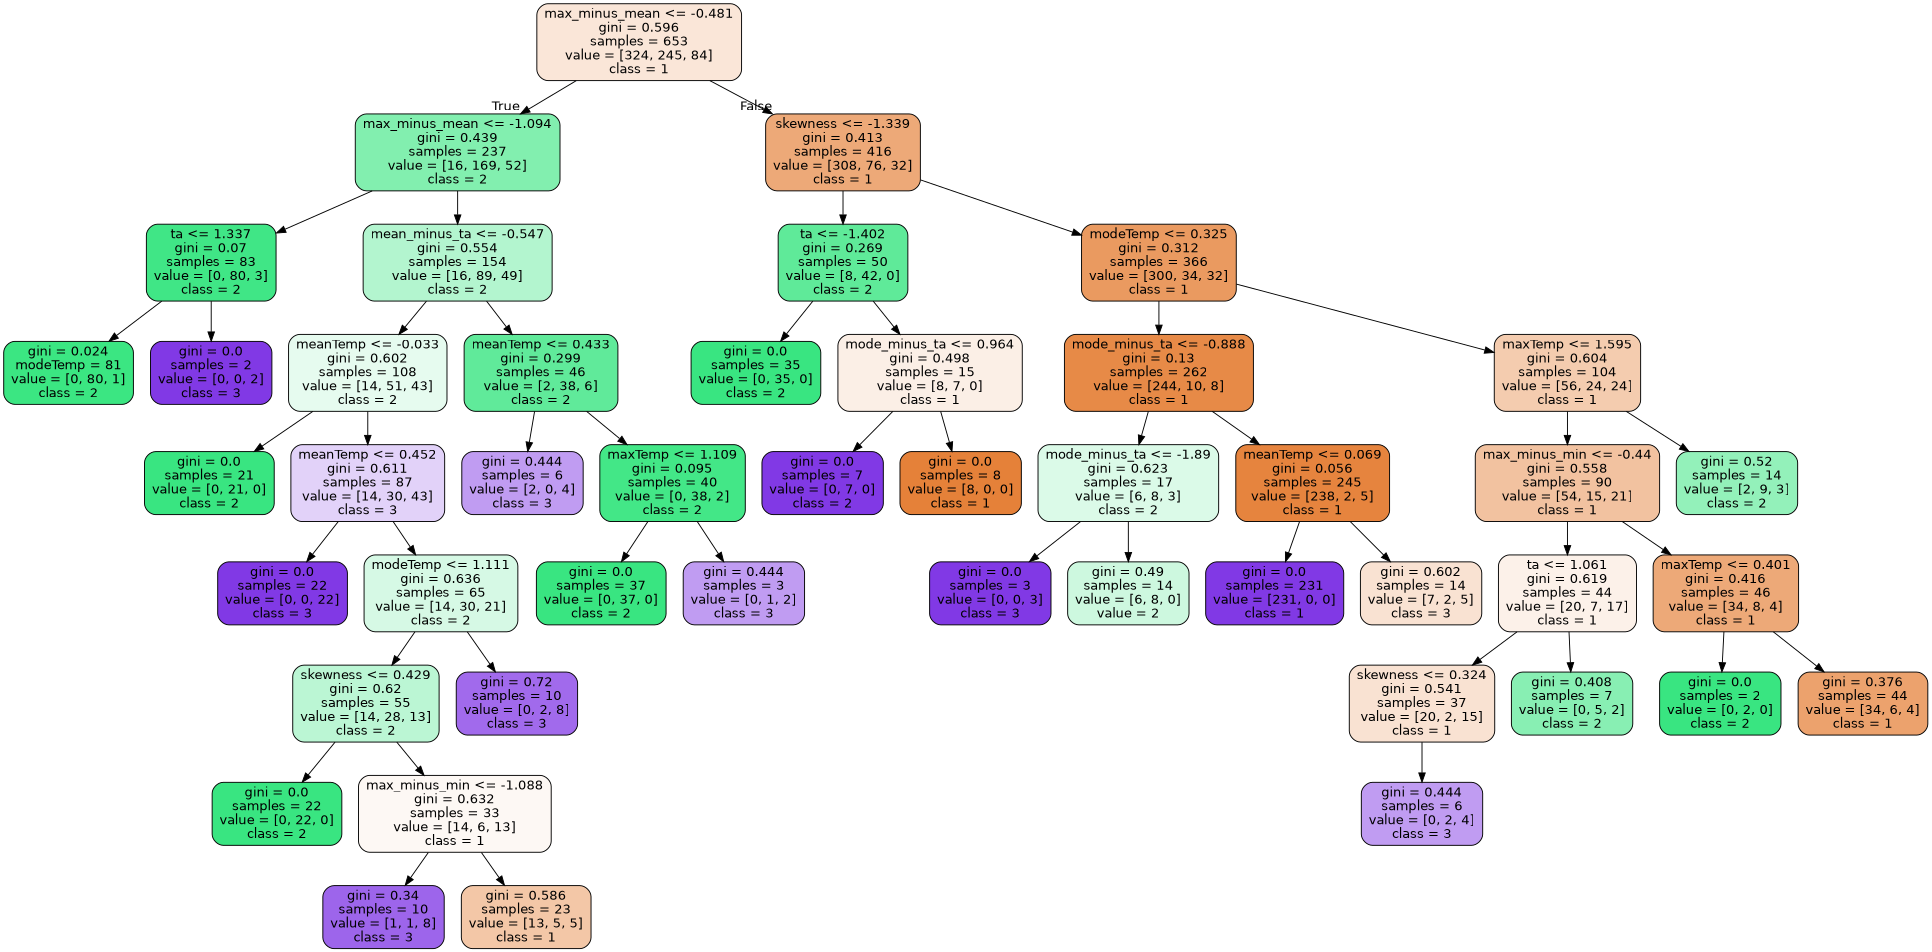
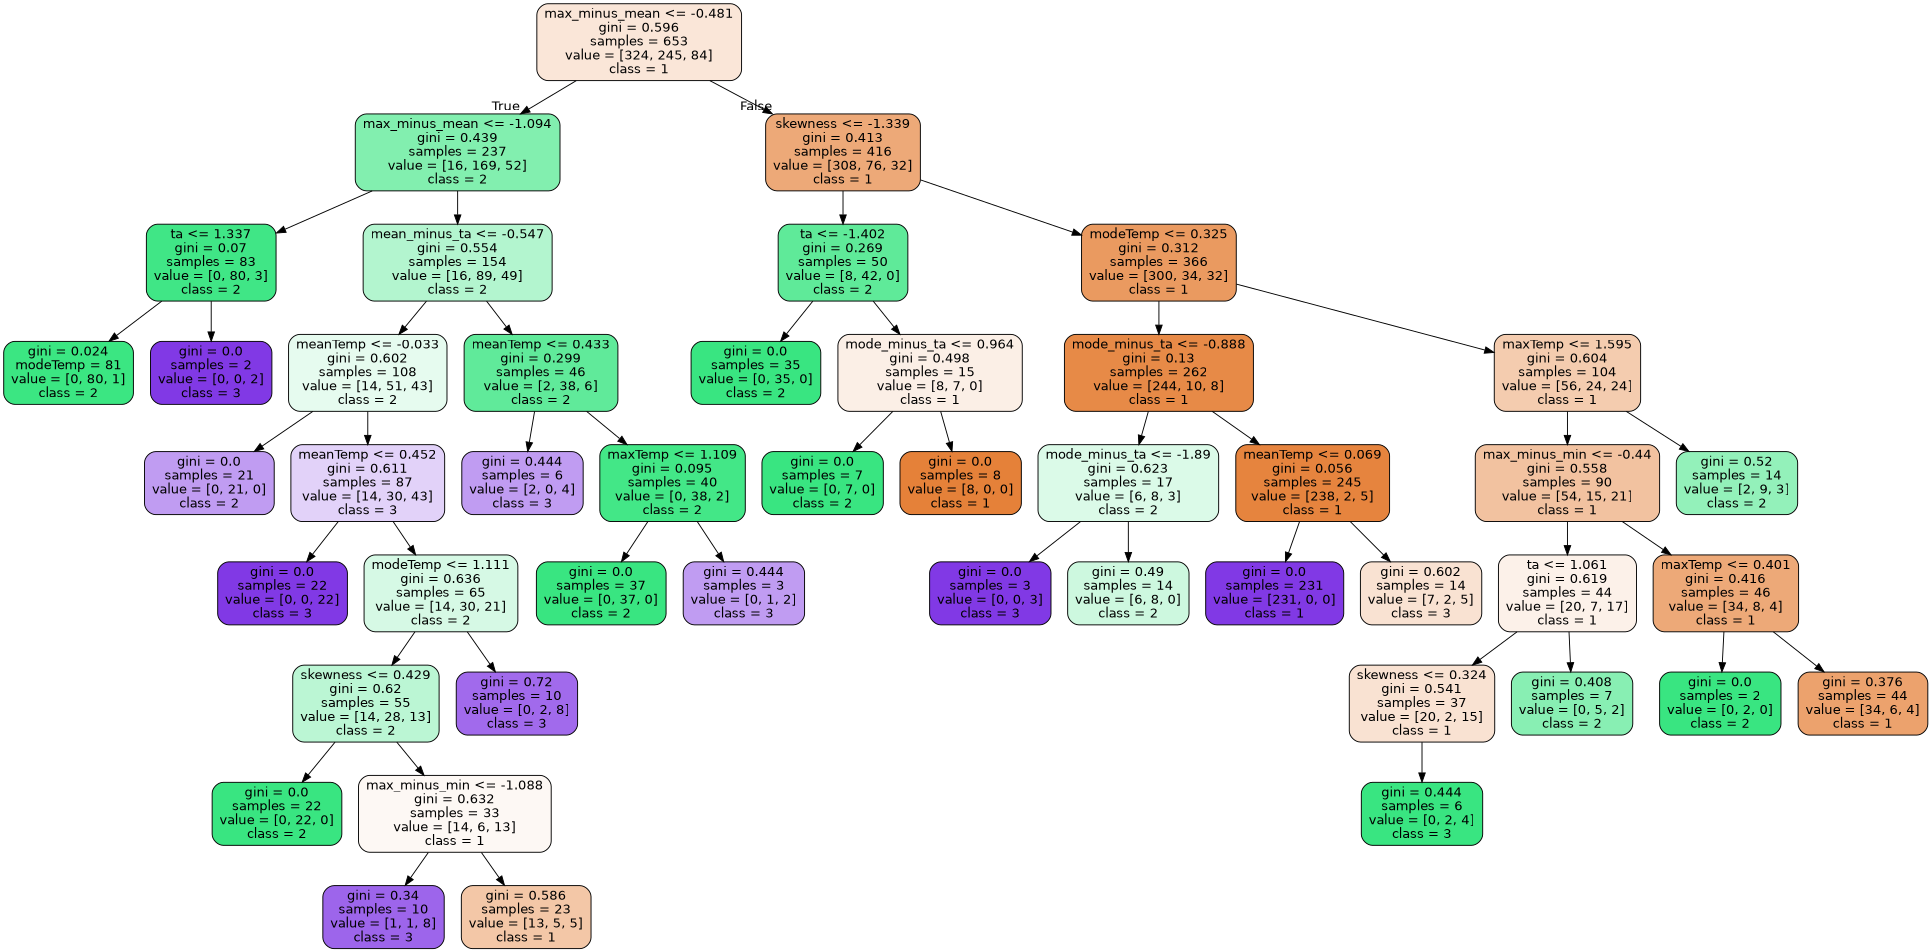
(209, 483) -> (209, 483)
(823, 483) -> (823, 483)
(1128, 593) -> (1128, 593)
(1422, 814) -> (1422, 814)
